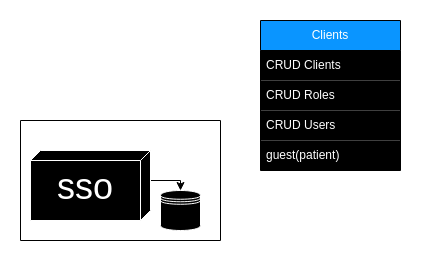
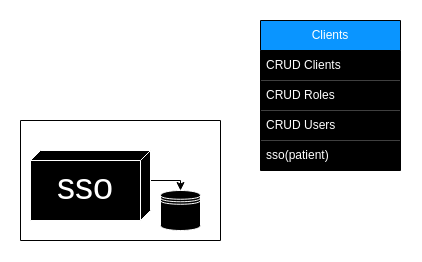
(312, 156) -> (305, 156)
